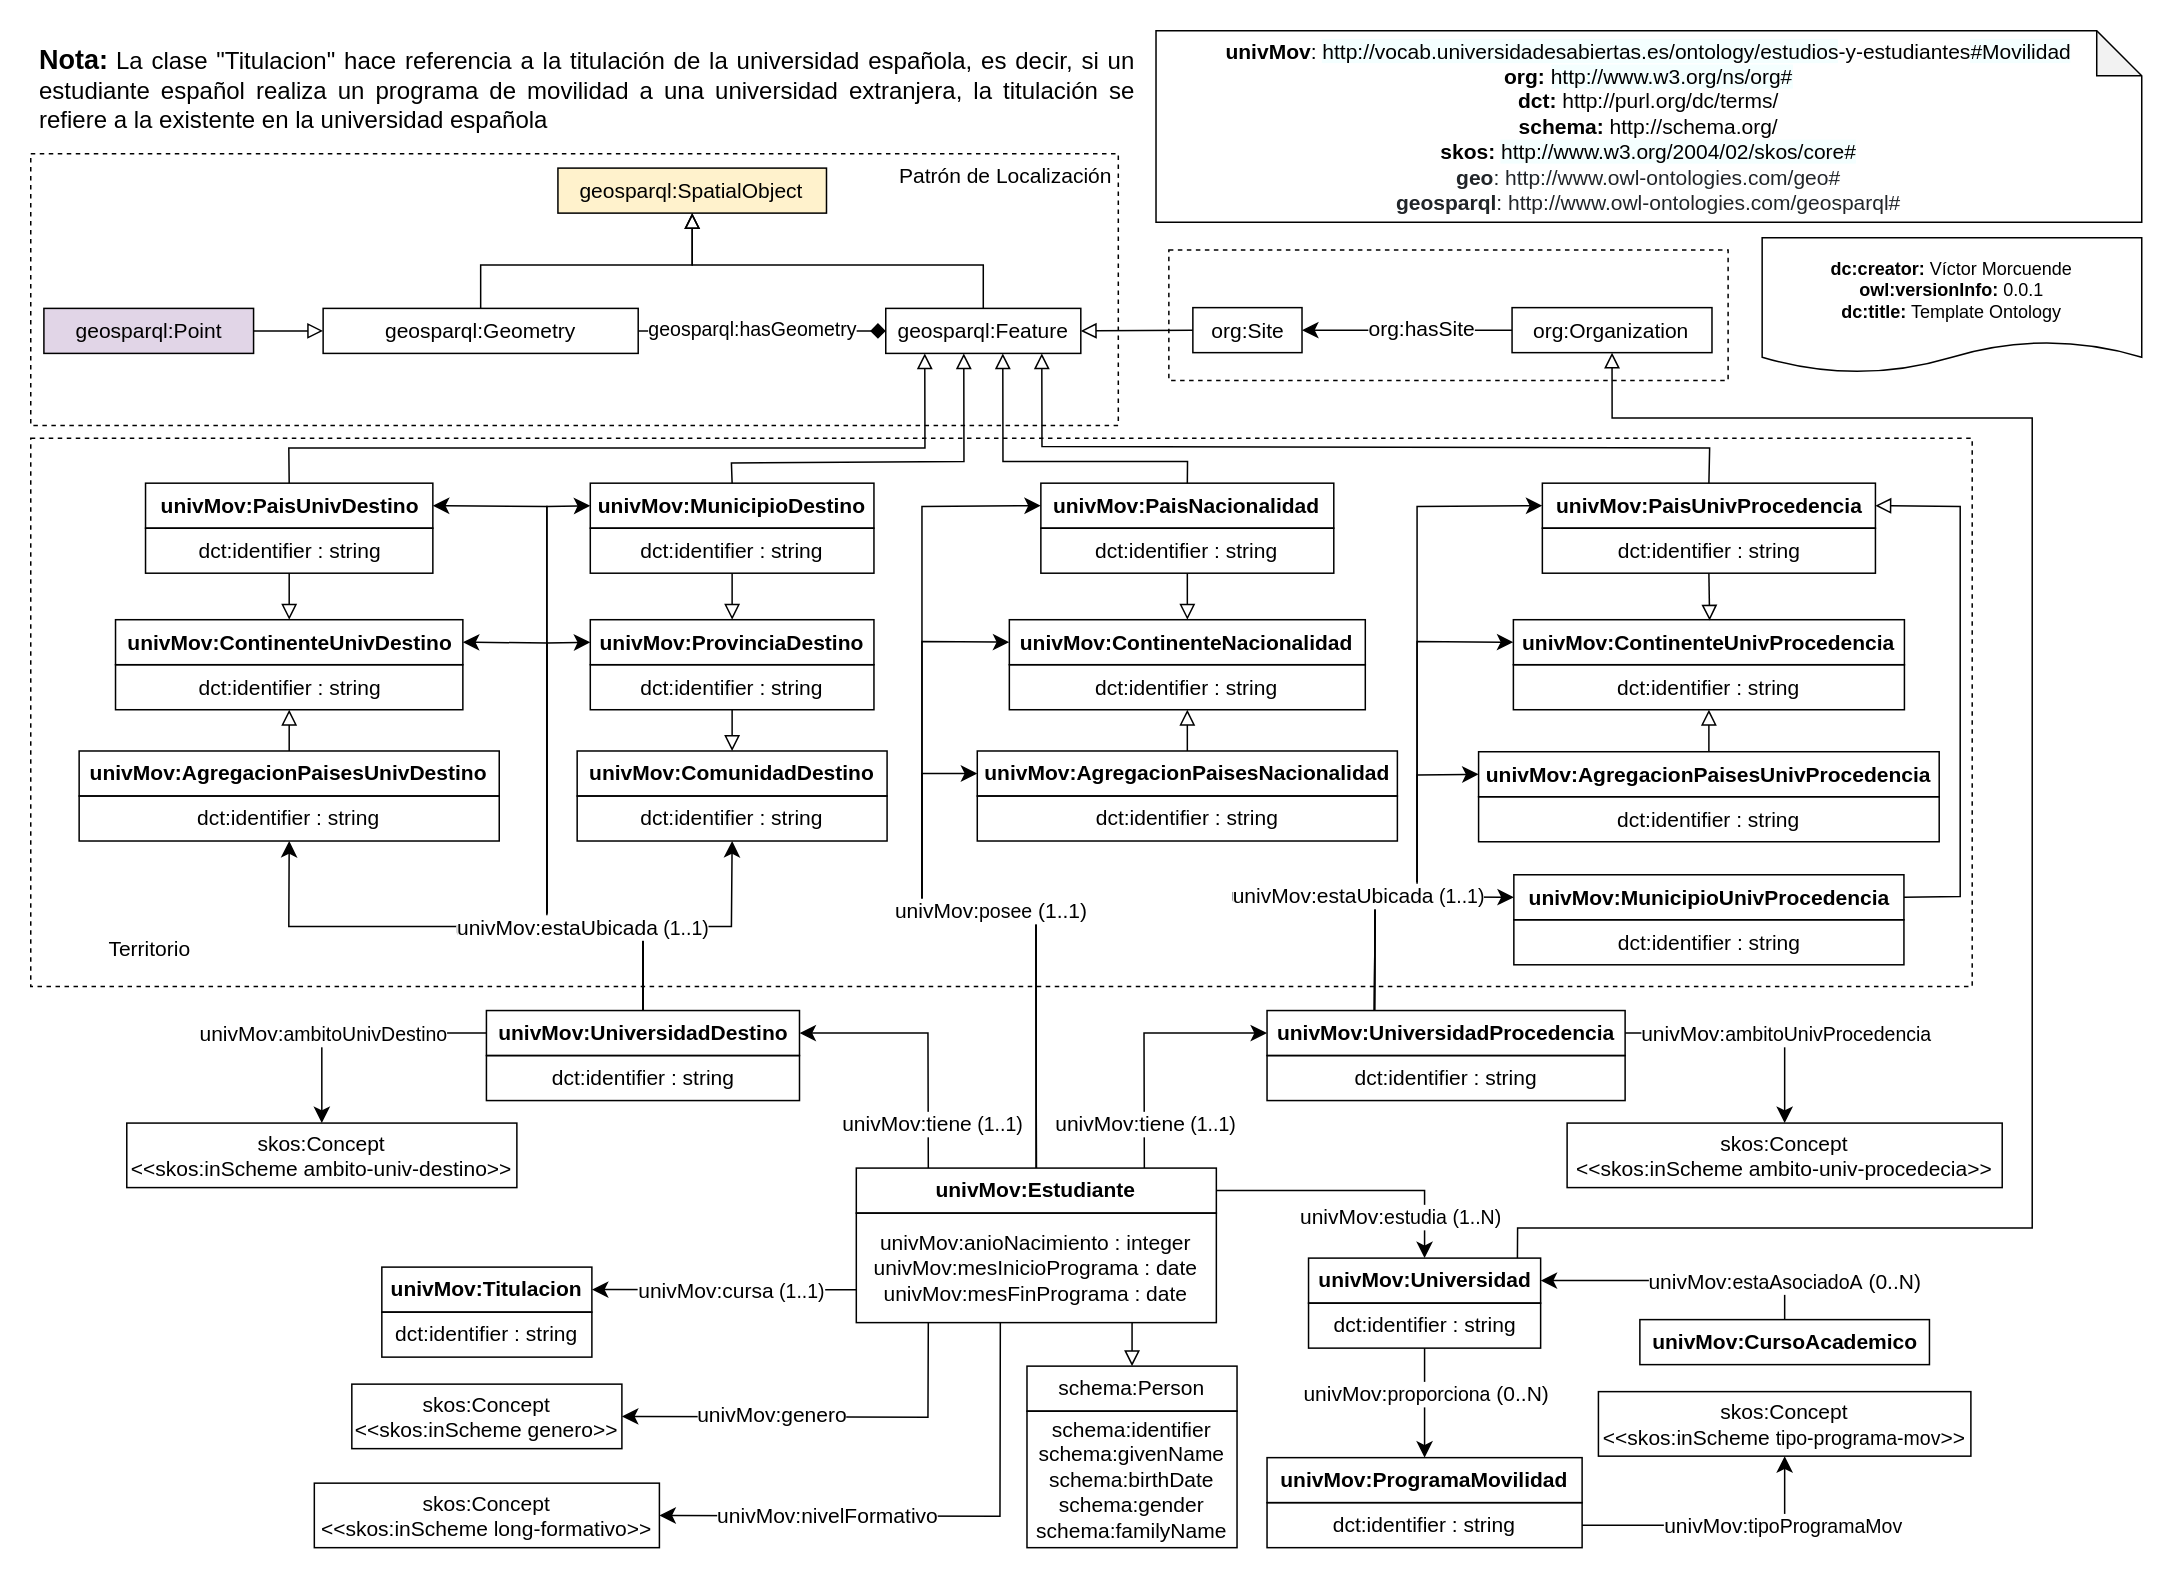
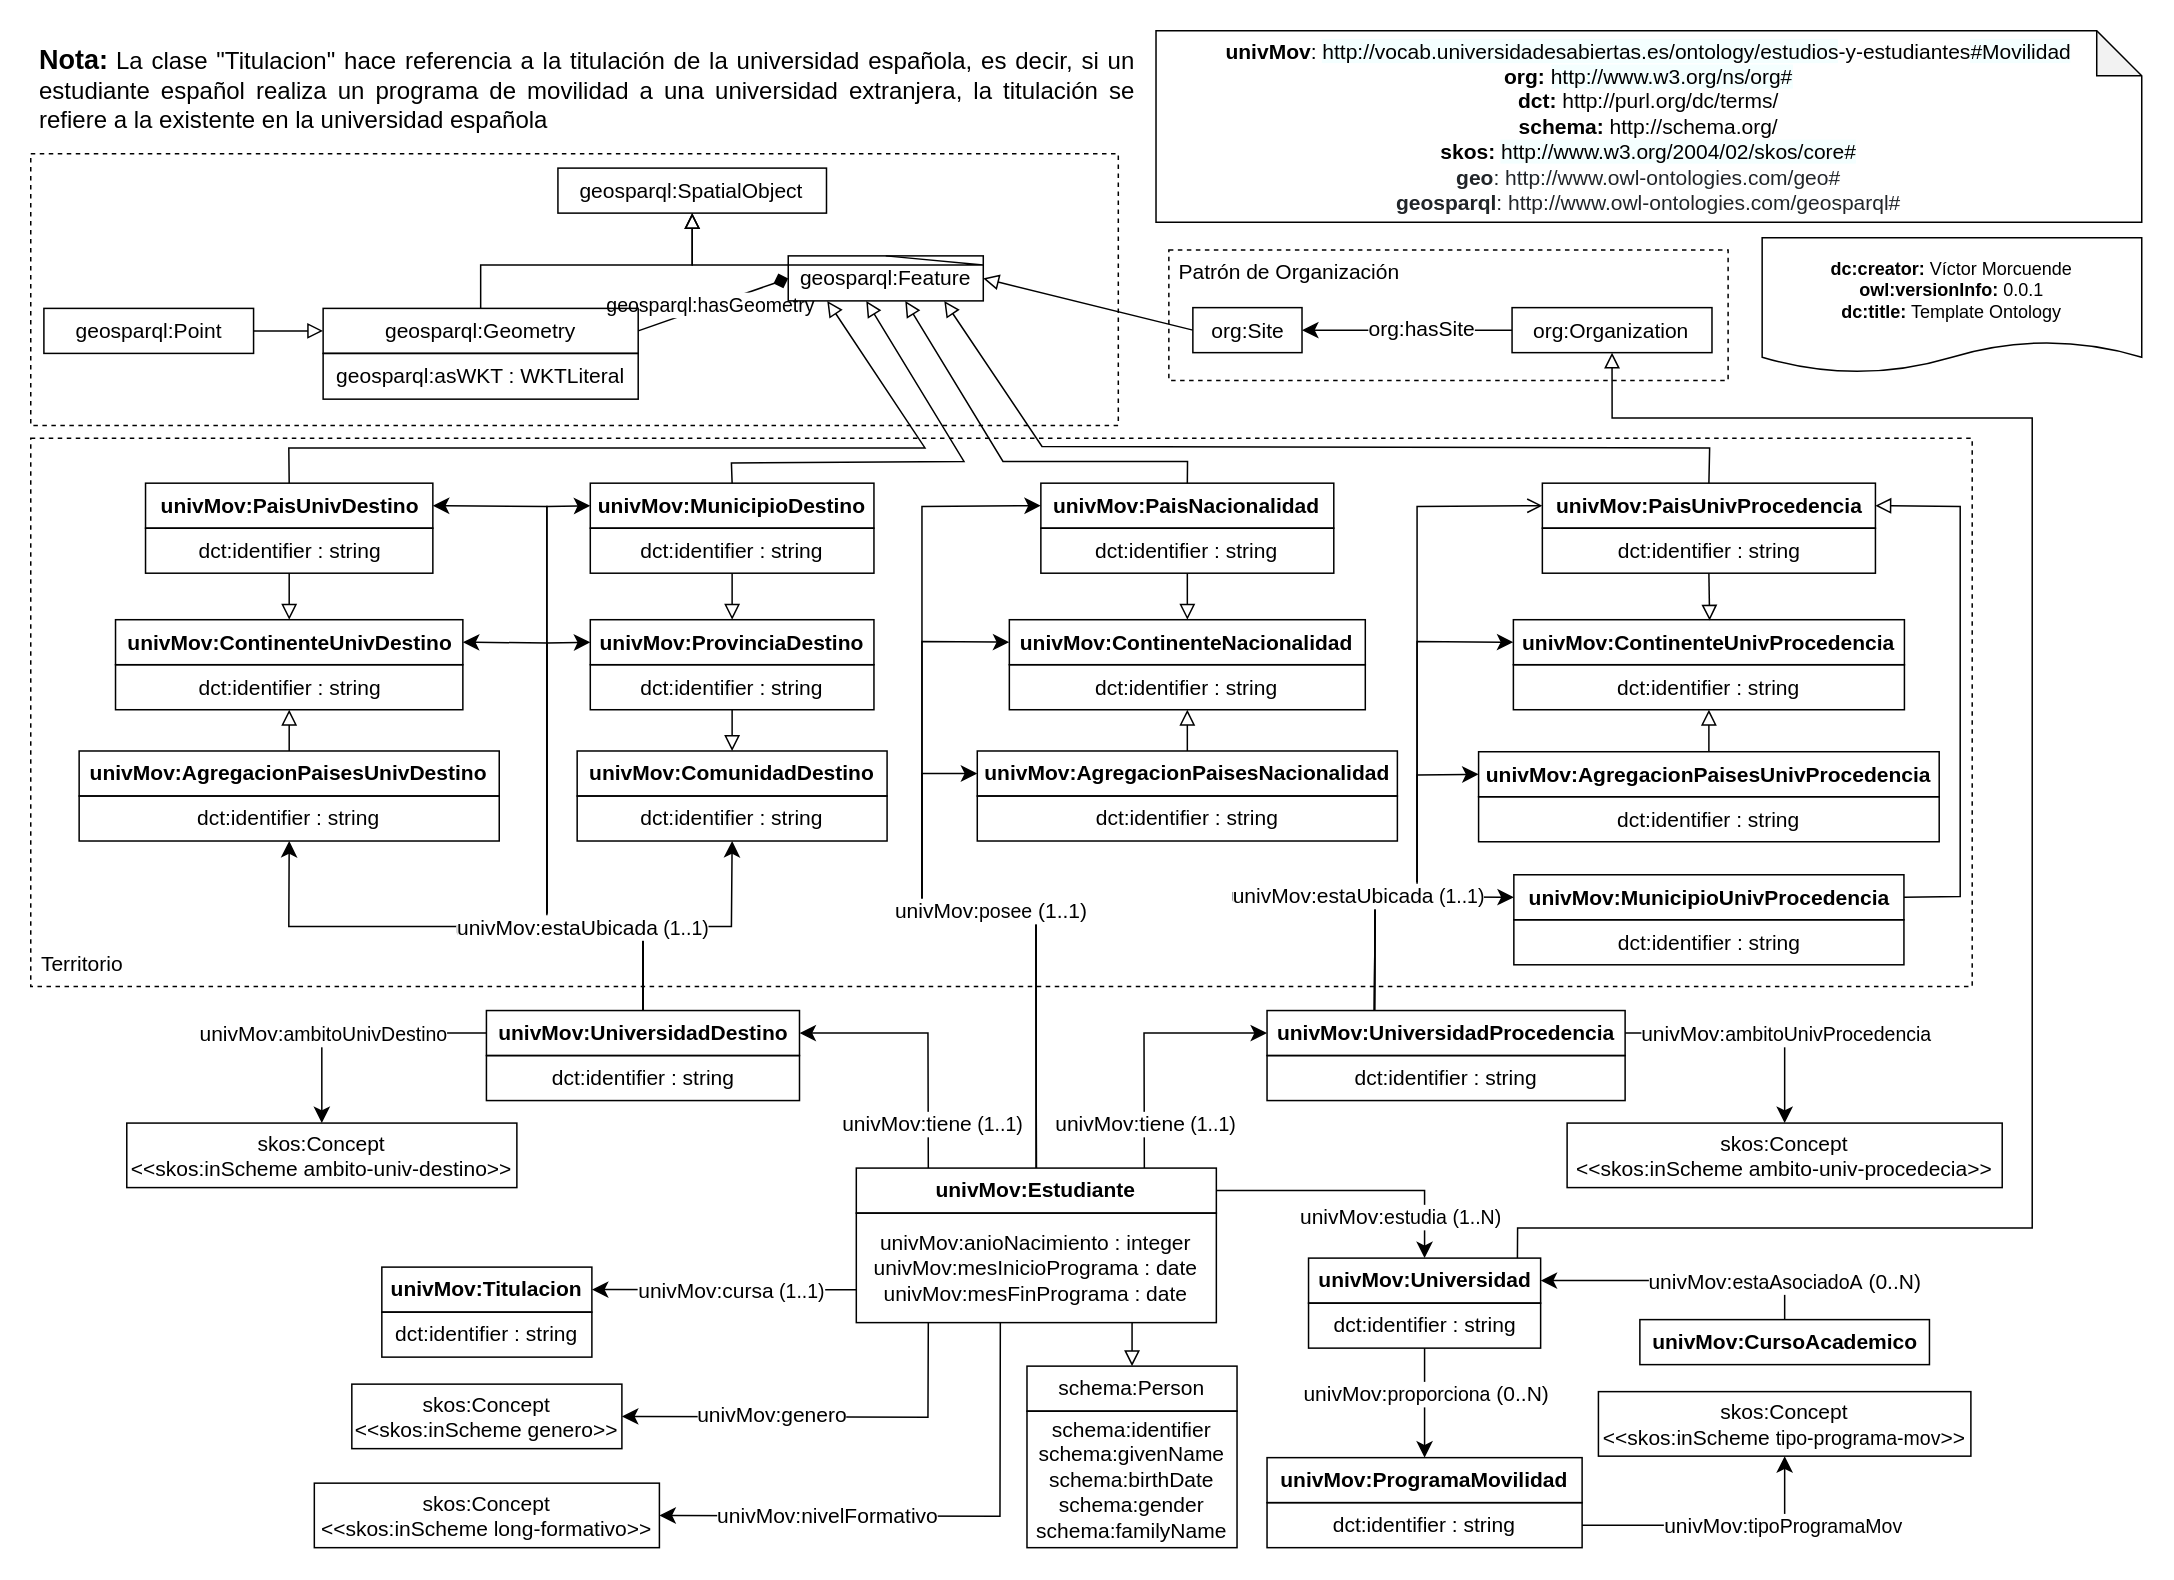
(1006, 176) -> none
(692, 191) -> (692, 191)
none -> (1289, 272)
(149, 331) -> (149, 331)
(983, 331) -> (886, 278)
none -> (481, 376)
(1528, 506) -> (1532, 506)
(150, 949) -> (83, 964)
